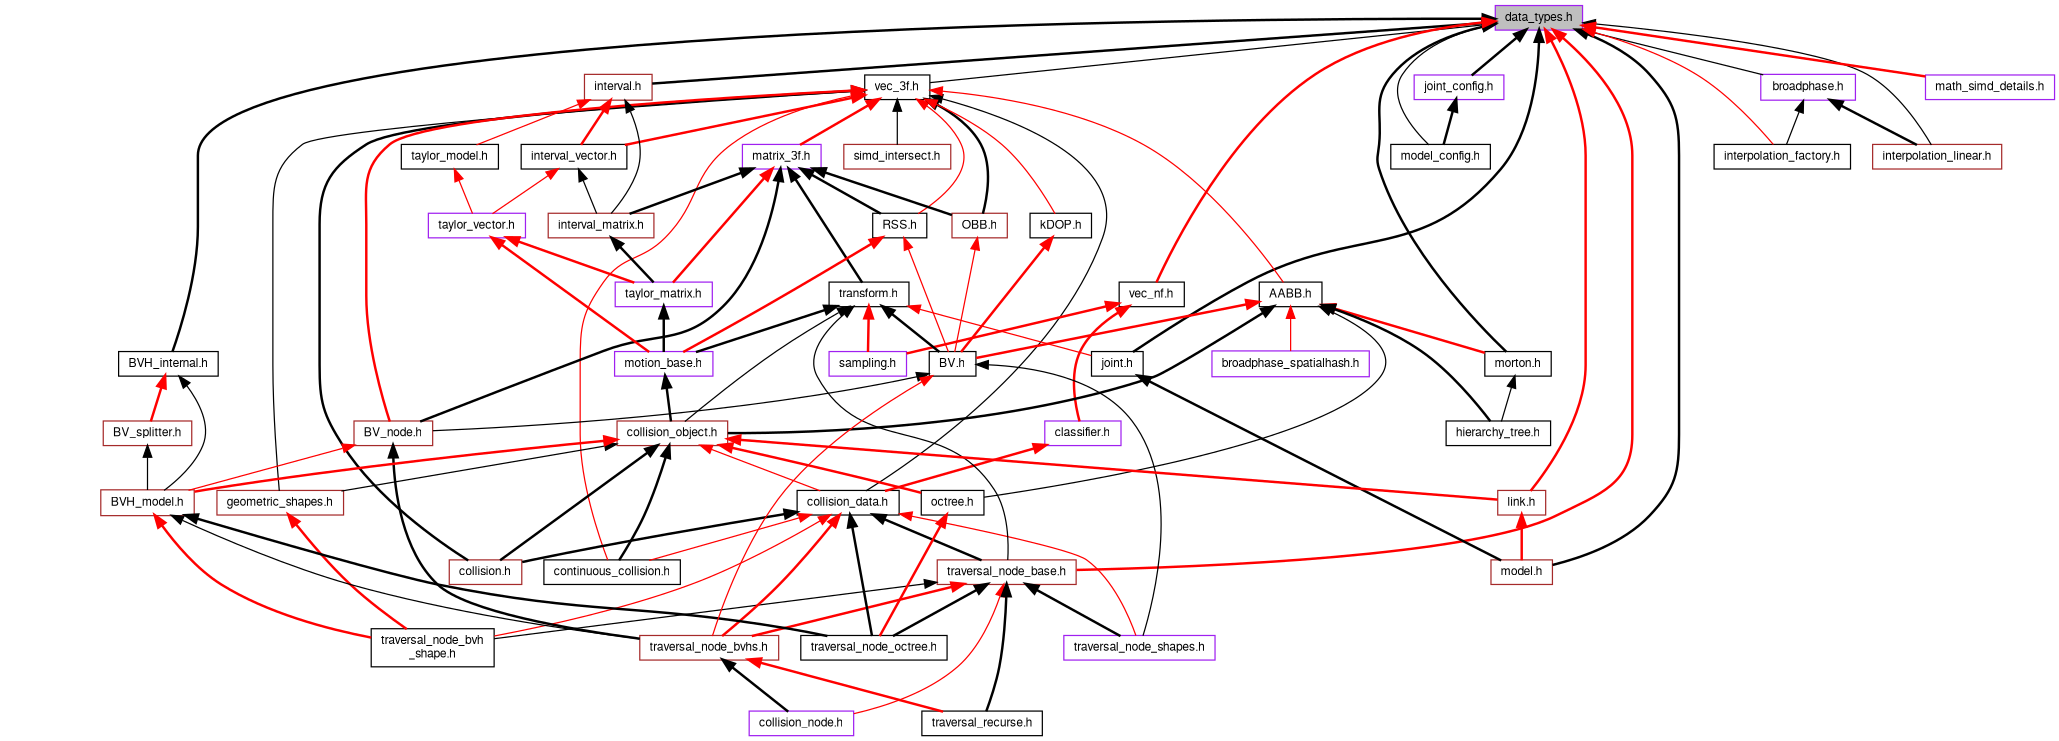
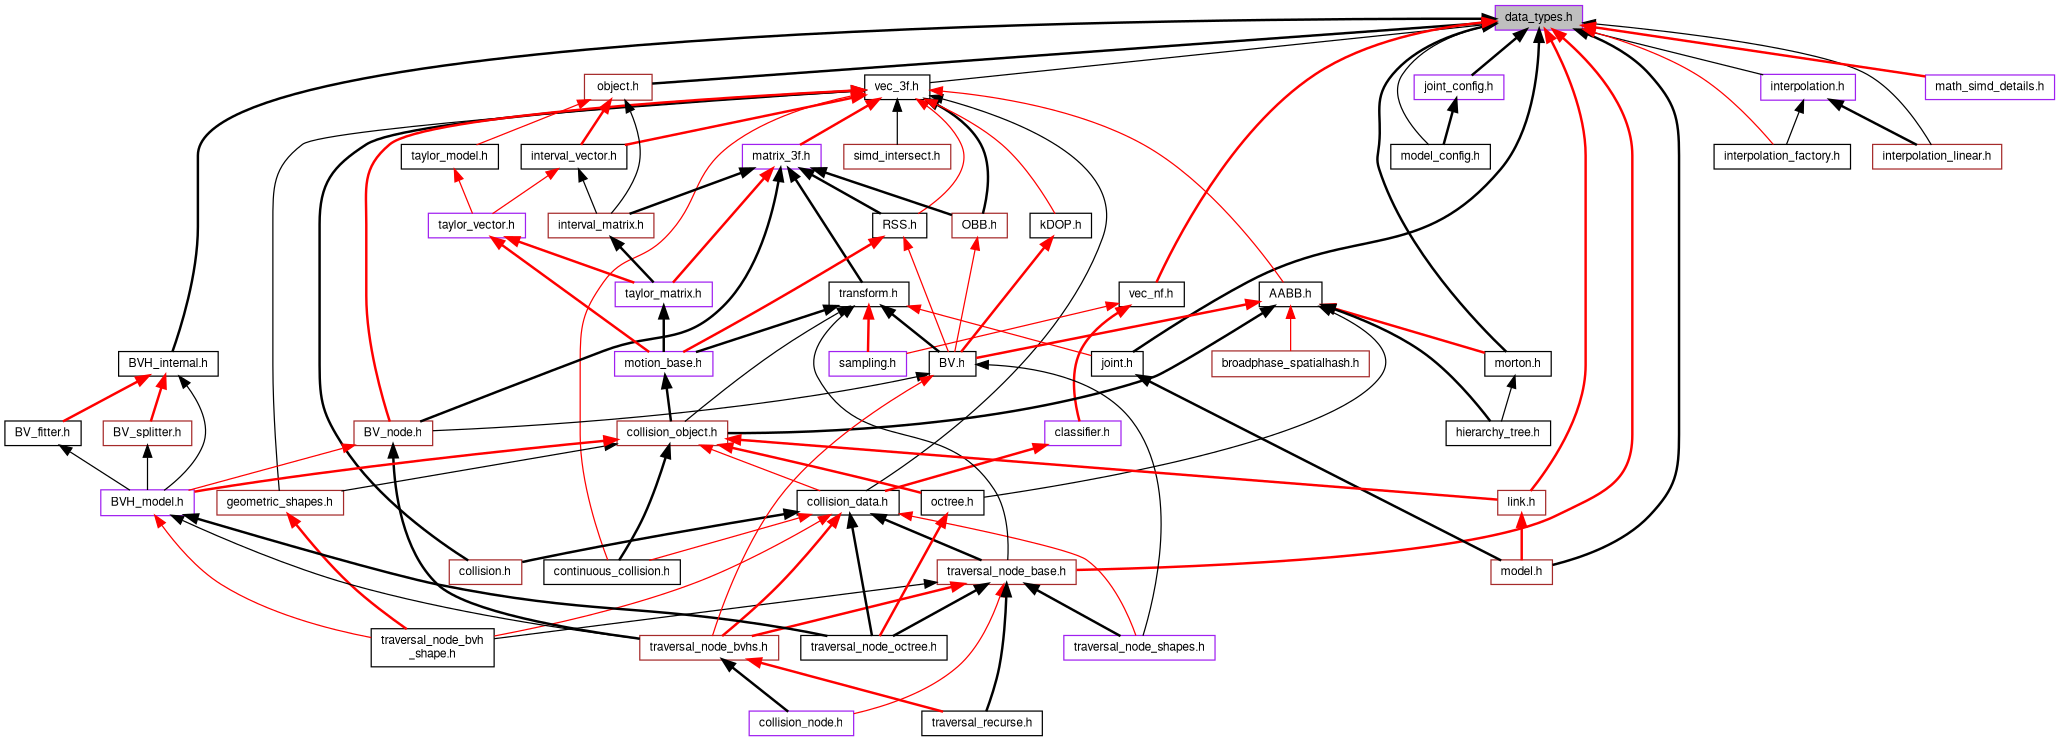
(618, 87) -> (618, 87)
(1808, 87) -> (1808, 87)
(1016, 328) -> (1016, 328)
(1291, 364) -> (1291, 364)
none -> (43, 433)
(148, 503) -> (148, 503)
(574, 506) -> none
(255, 602) -> (255, 602)
